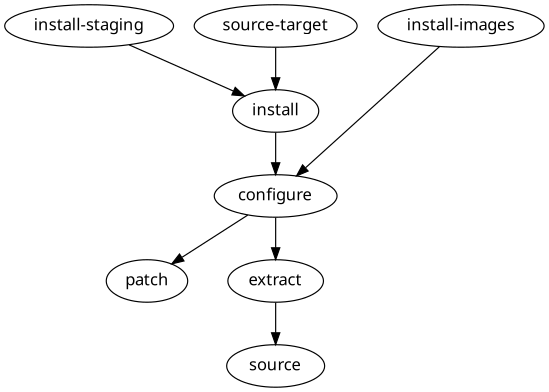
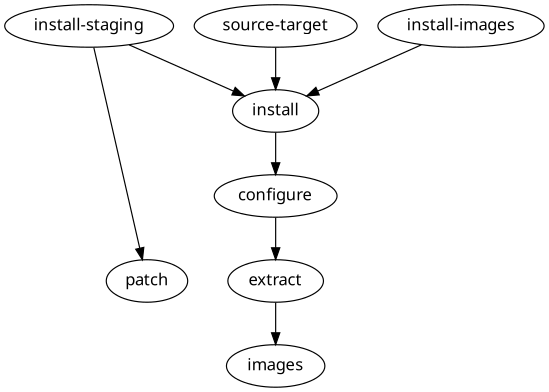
(372, 107) -> (369, 68)
(215, 236) -> (117, 148)
(276, 366) -> (276, 366)
